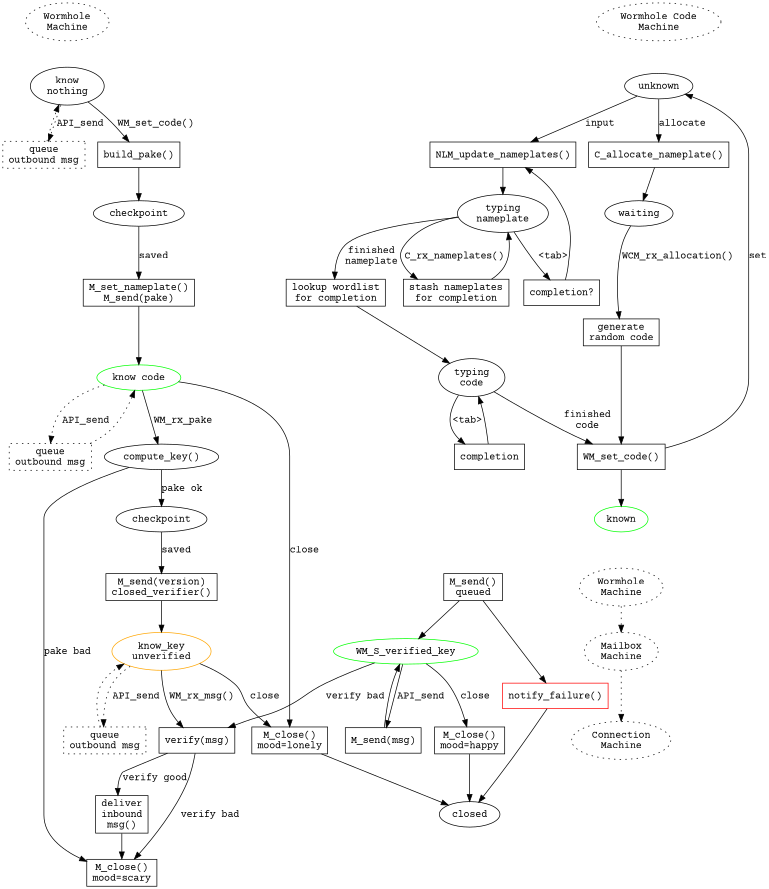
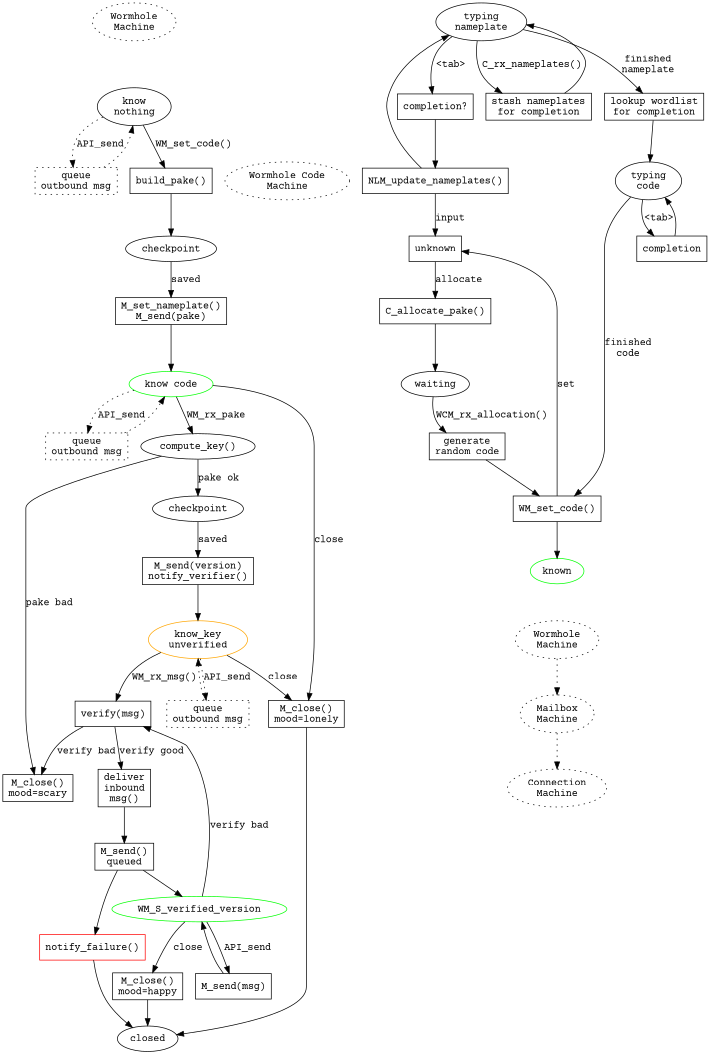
(659, 86) -> (435, 249)
(587, 118) -> (435, 211)
(659, 155) -> (435, 311)
(162, 587) -> (198, 571)
(406, 651) -> (199, 909)
(122, 843) -> (124, 822)
